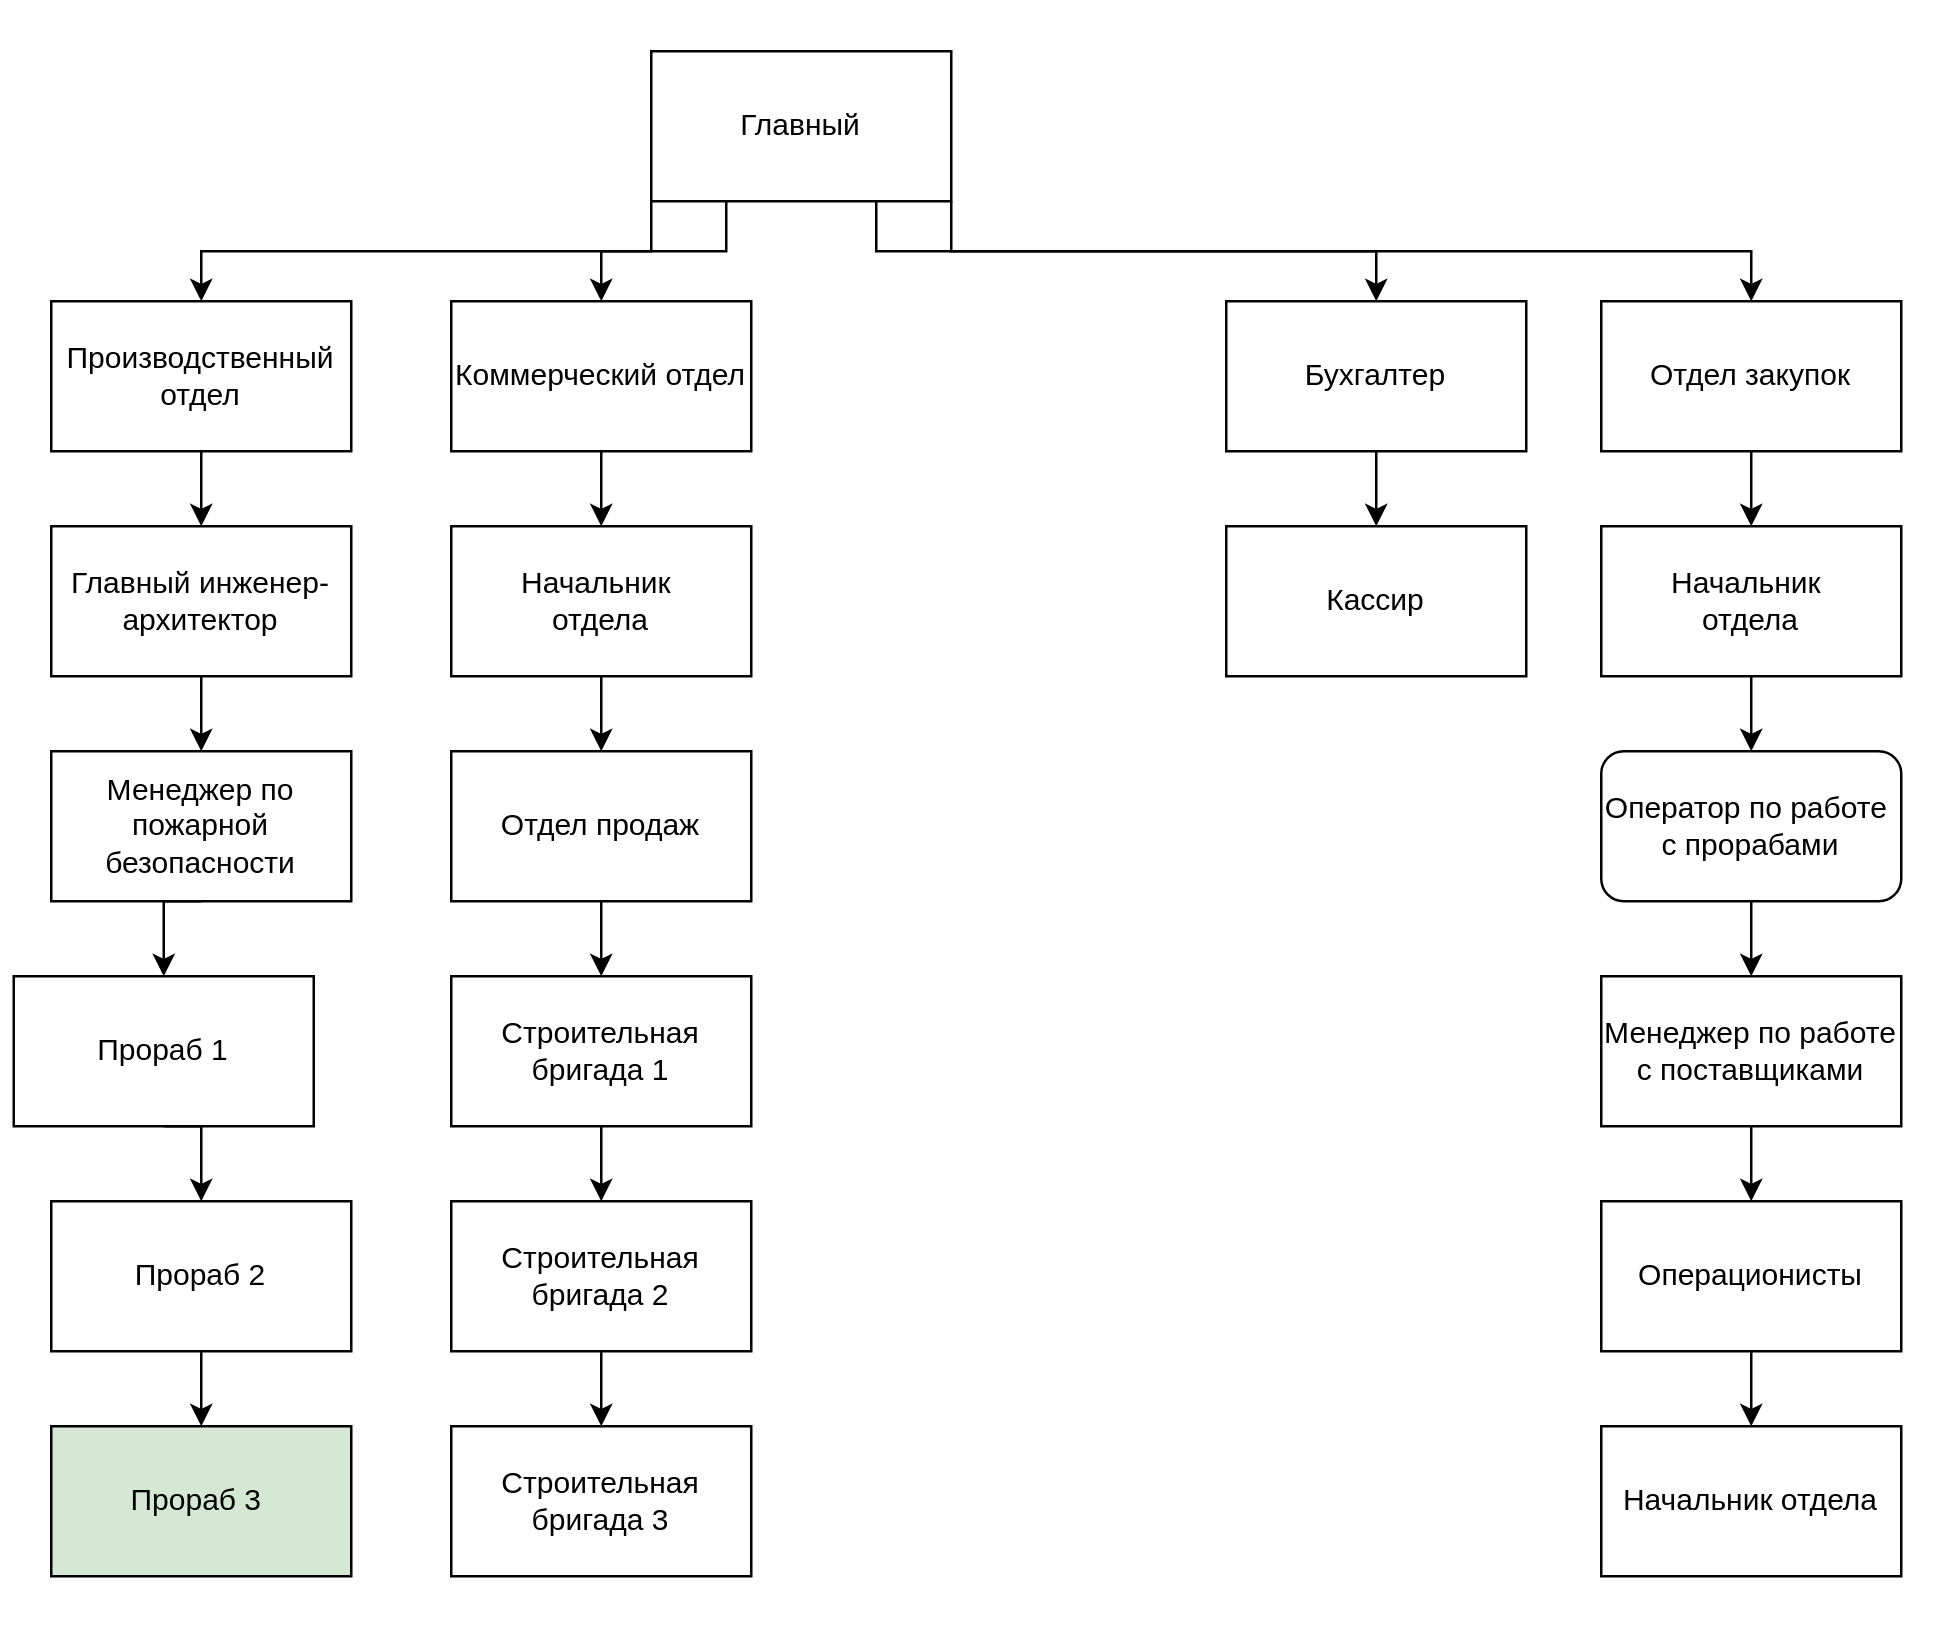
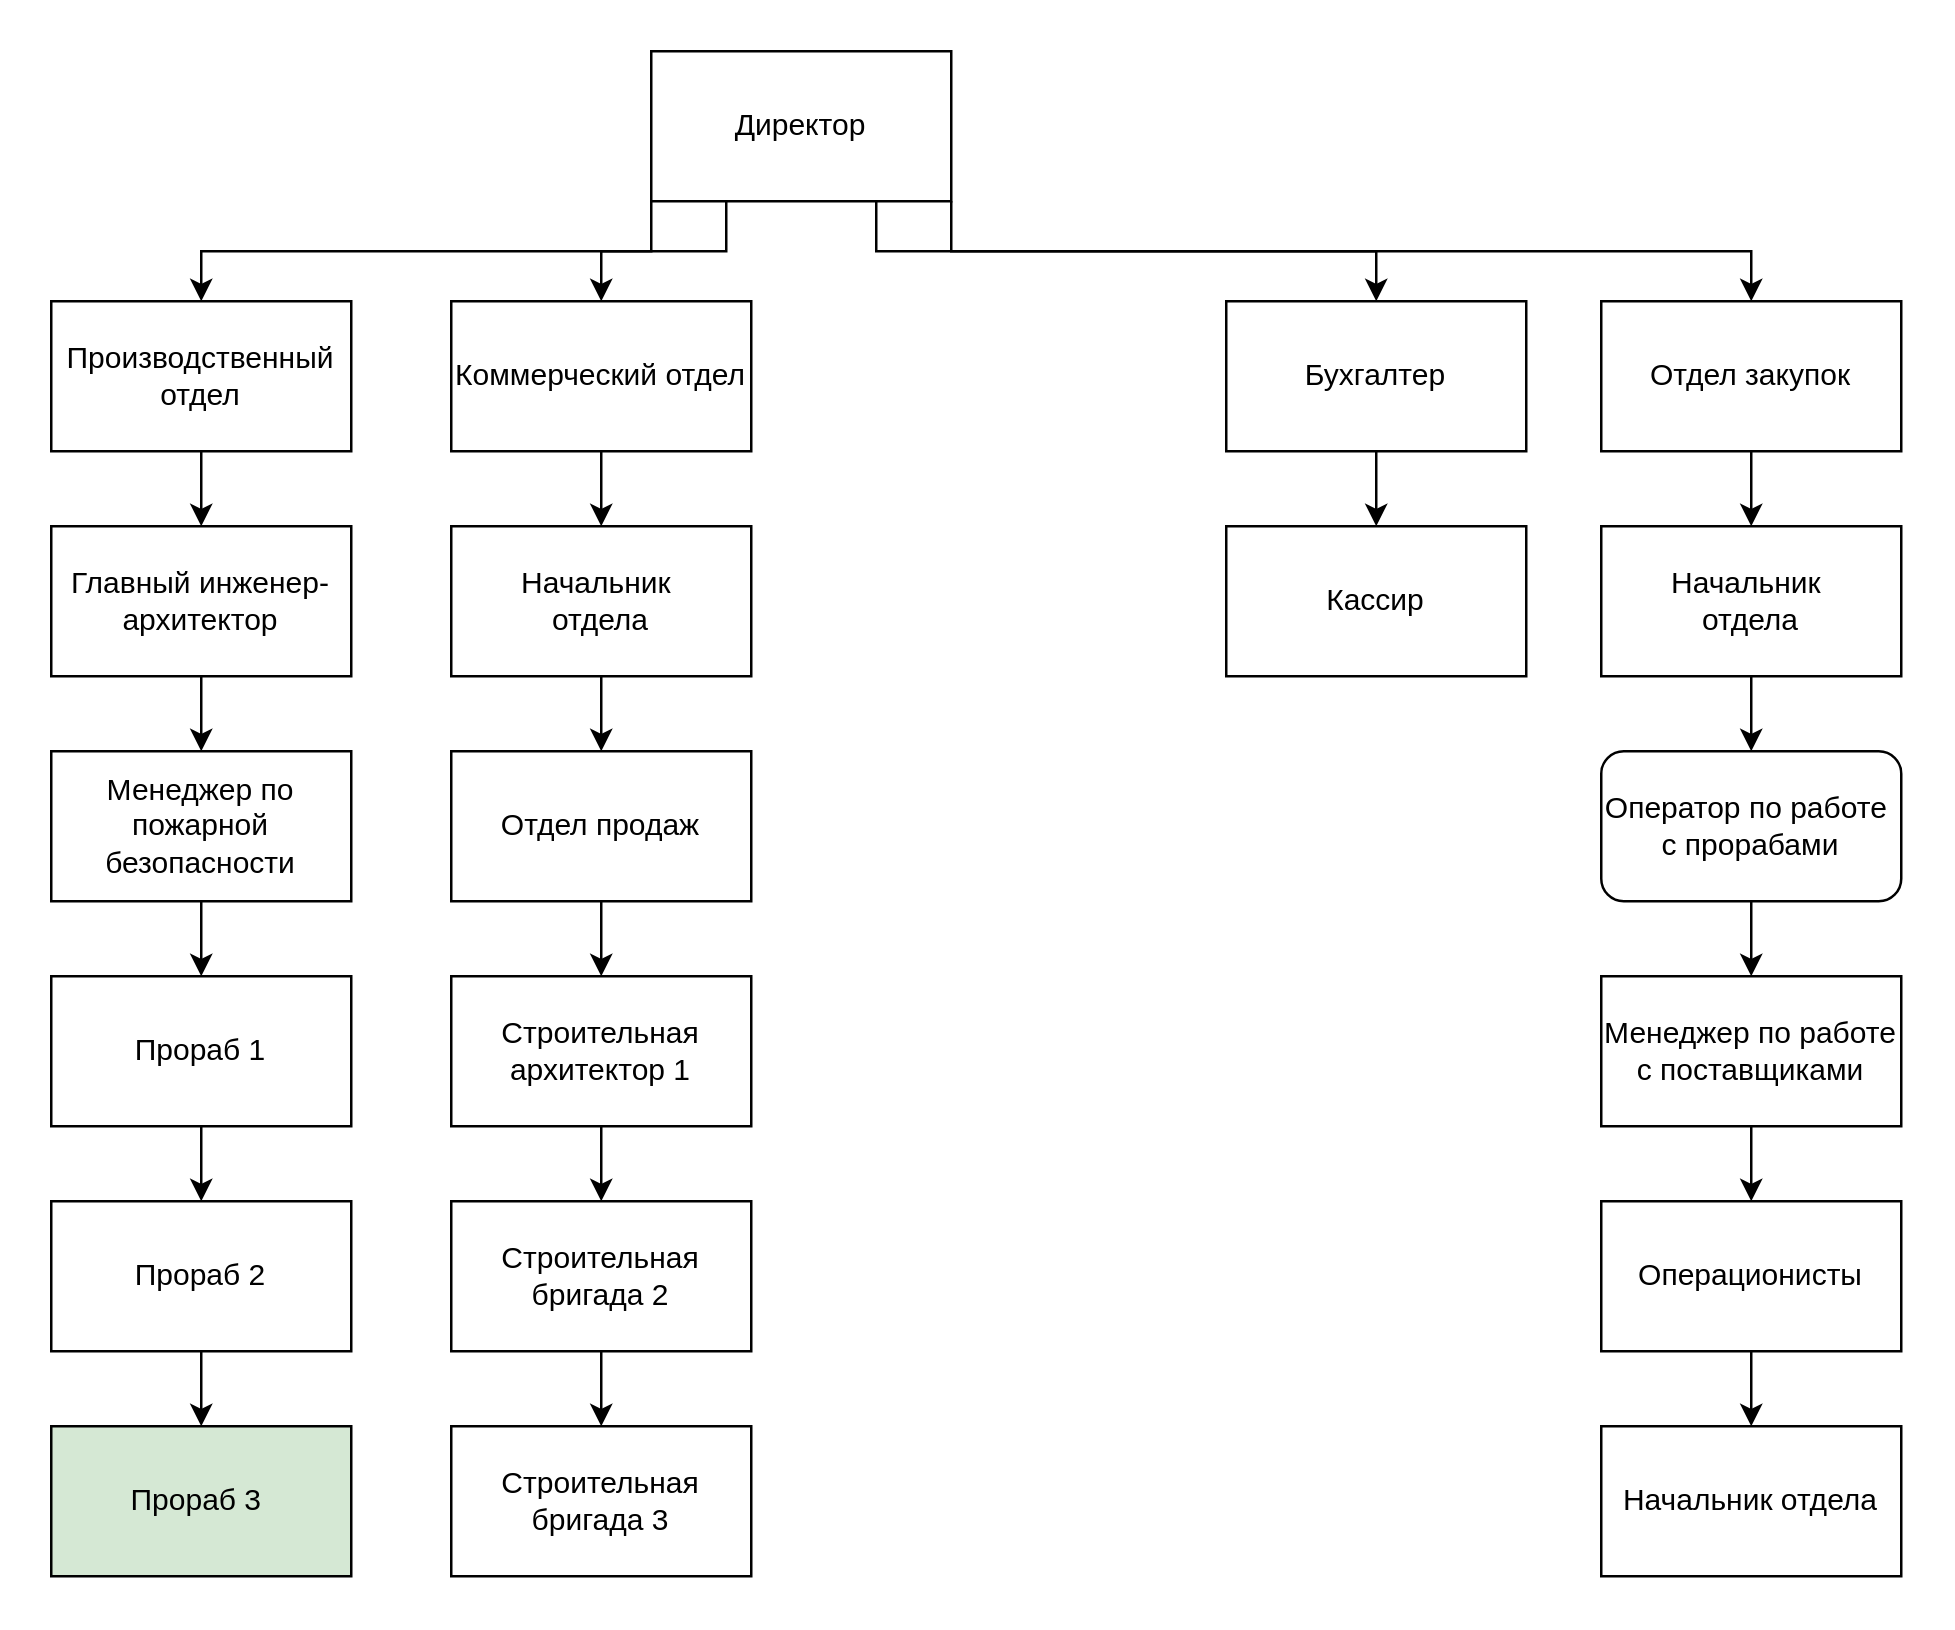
(801, 126) -> (801, 126)
(164, 1051) -> (201, 1051)
(601, 1051) -> (601, 1051)
